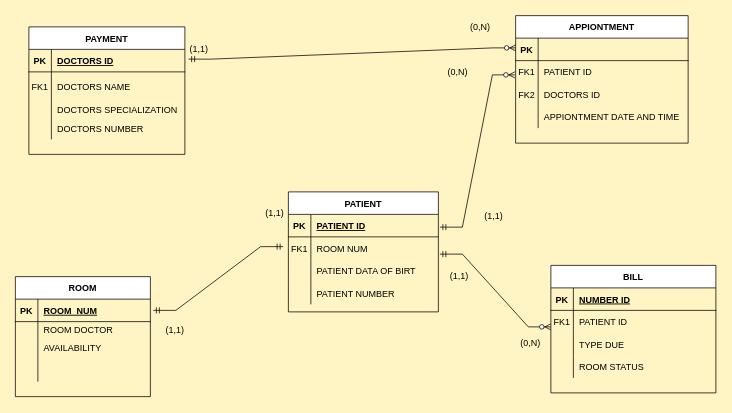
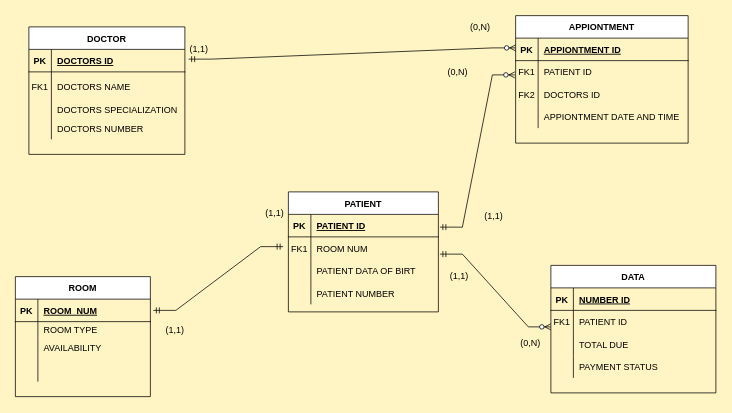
(107, 38) -> (107, 38)
none -> (613, 49)
(633, 277) -> (633, 277)
(70, 329) -> (65, 329)
(598, 344) -> (601, 344)
(606, 367) -> (613, 367)
